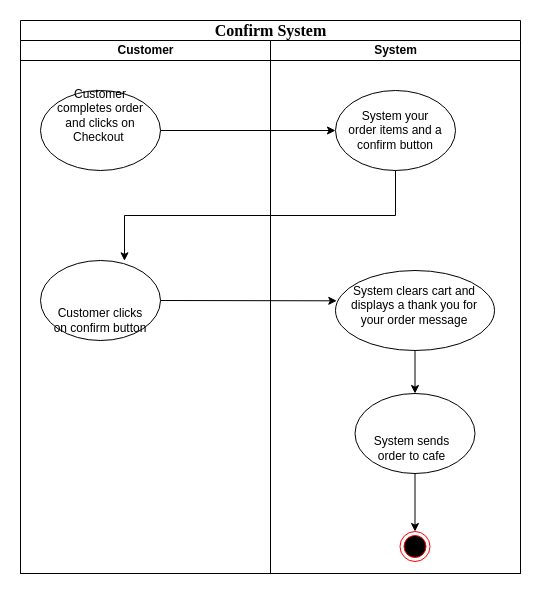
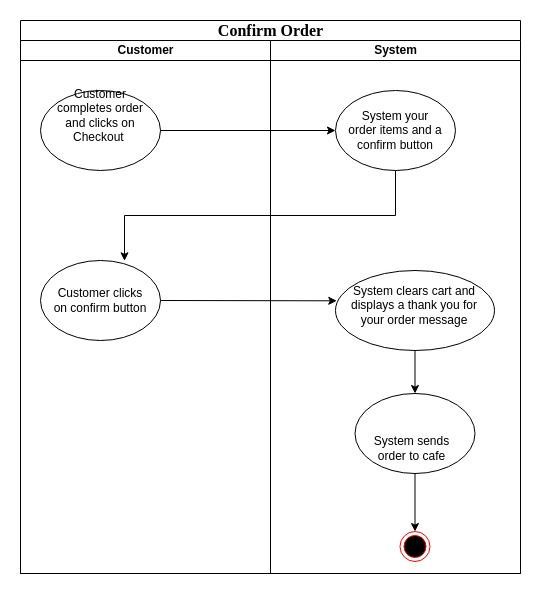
(271, 31) -> (271, 31)
(101, 321) -> (101, 301)
